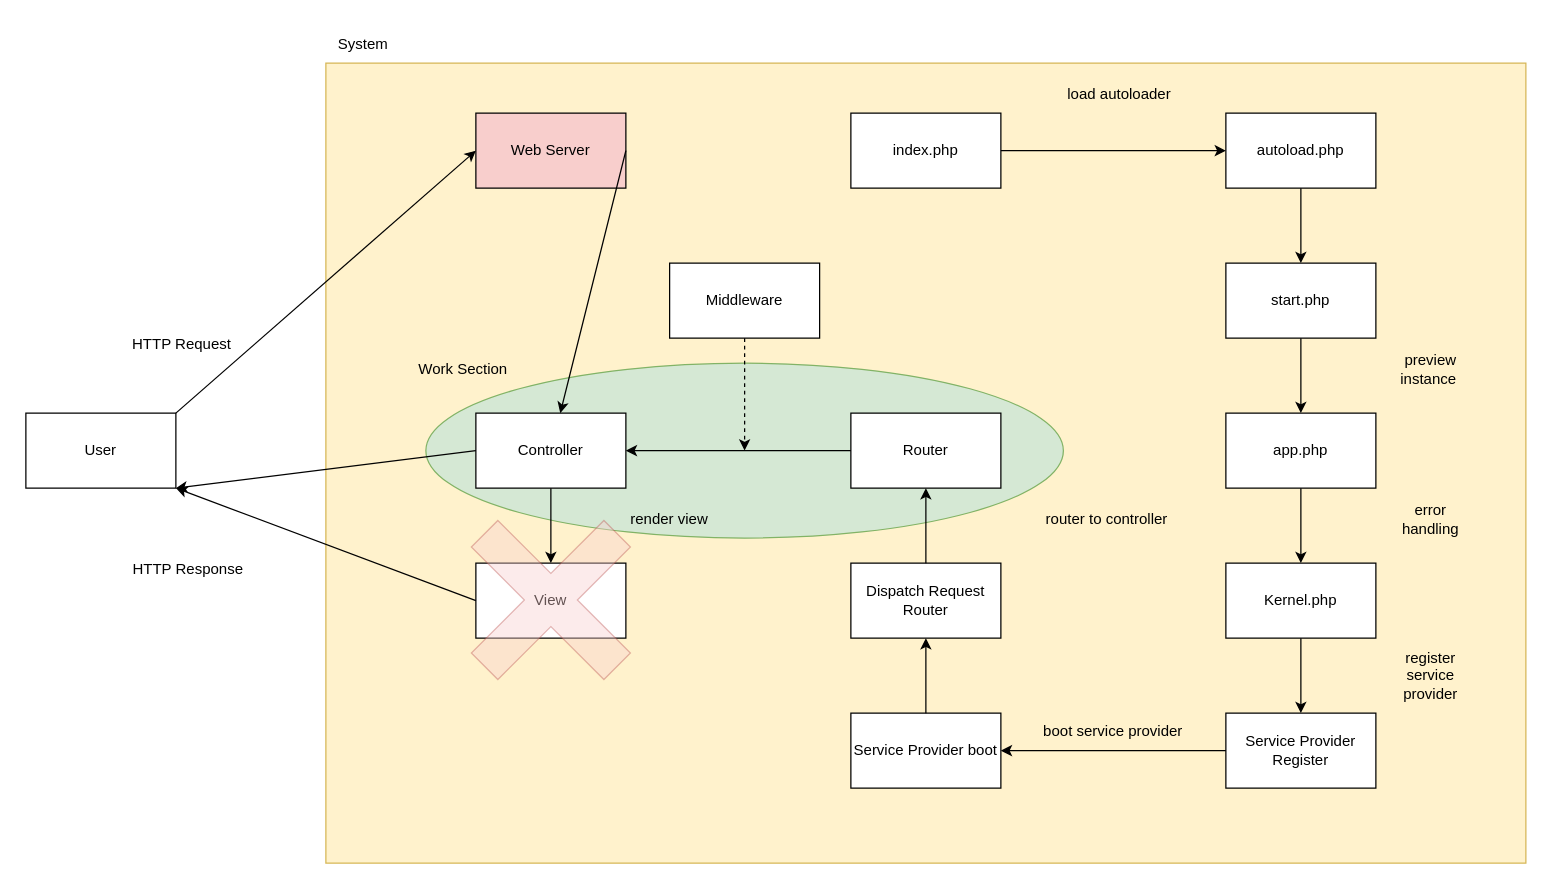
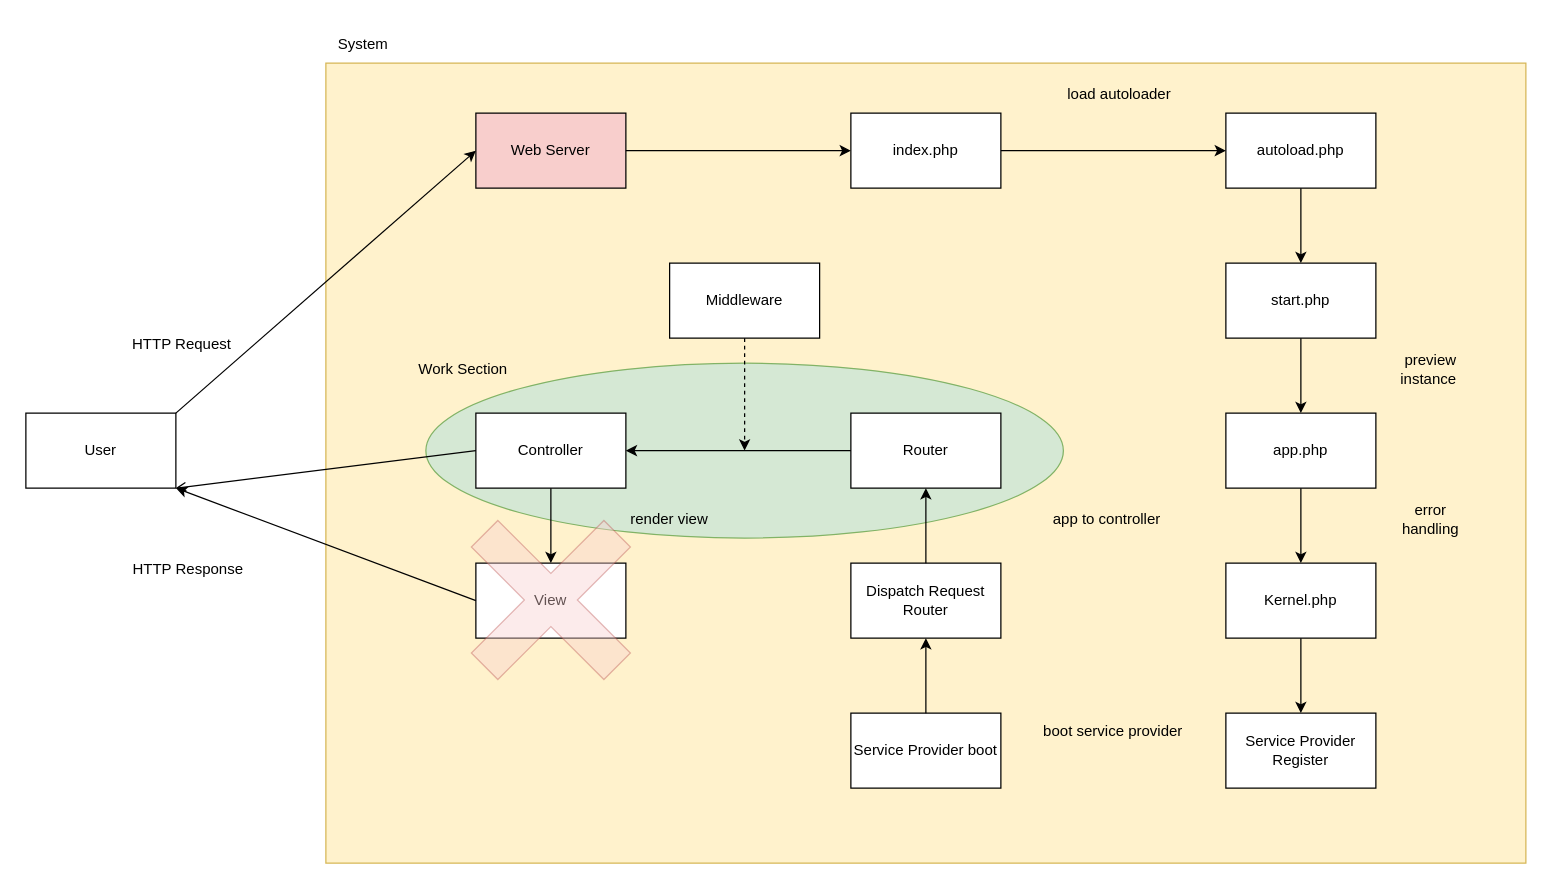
(594, 278) -> (734, 151)
(185, 487) -> (183, 487)
(1107, 519) -> (1107, 519)
(1430, 675) -> none
(1118, 751) -> none
